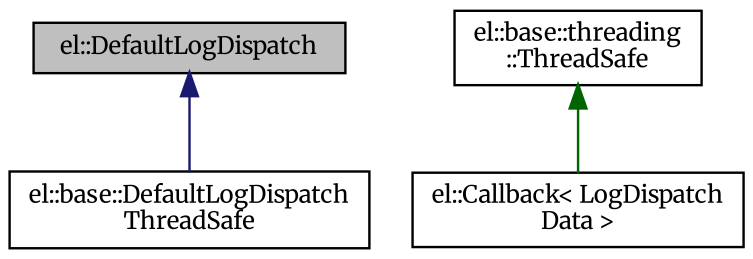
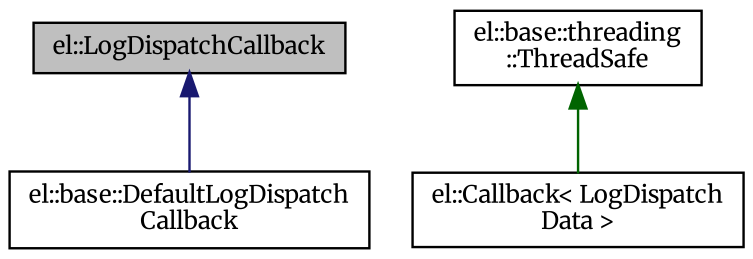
(189, 48) -> (189, 48)
(189, 210) -> (189, 210)
